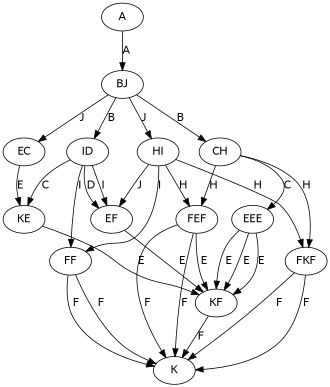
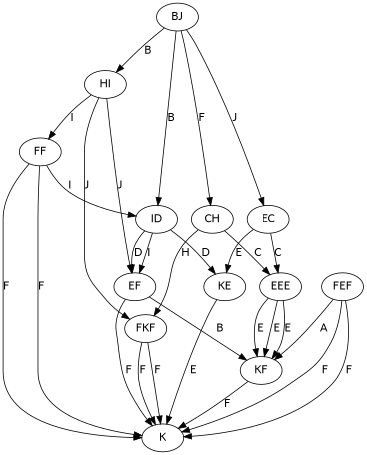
(122, 17) -> none
(145, 118) -> (148, 51)
(181, 118) -> (202, 118)
(175, 182) -> none
(210, 182) -> none
(46, 186) -> (206, 253)
(258, 186) -> (87, 186)
(75, 202) -> (79, 198)
none -> (274, 249)
(183, 261) -> (220, 329)
(204, 261) -> (324, 329)
(116, 262) -> (190, 357)
none -> (120, 362)
